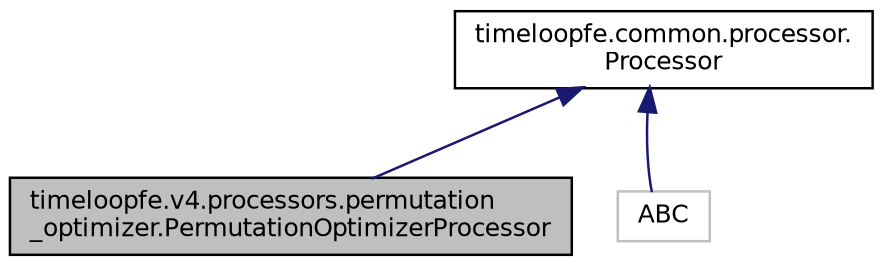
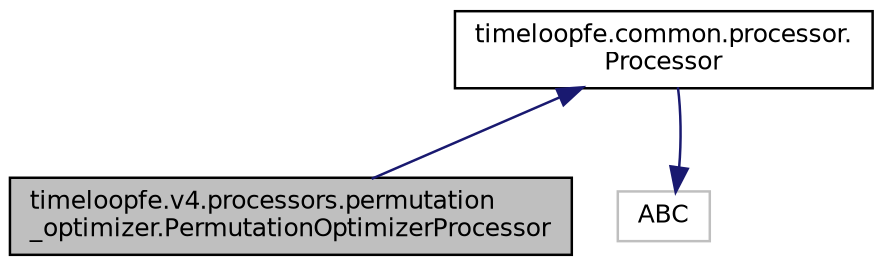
(647, 152) -> (681, 127)
